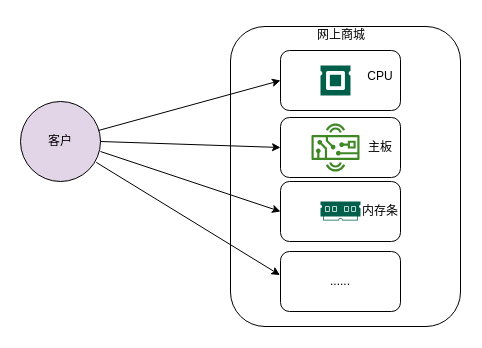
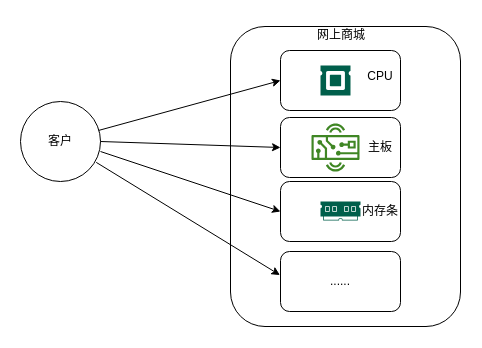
(61, 142) -> (61, 142)
